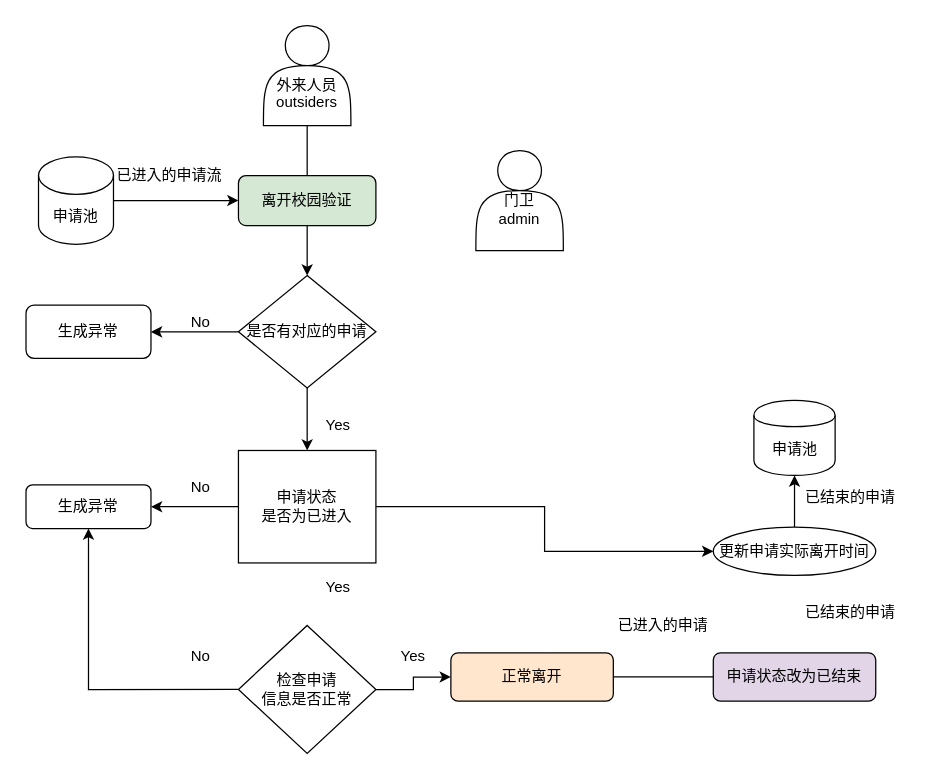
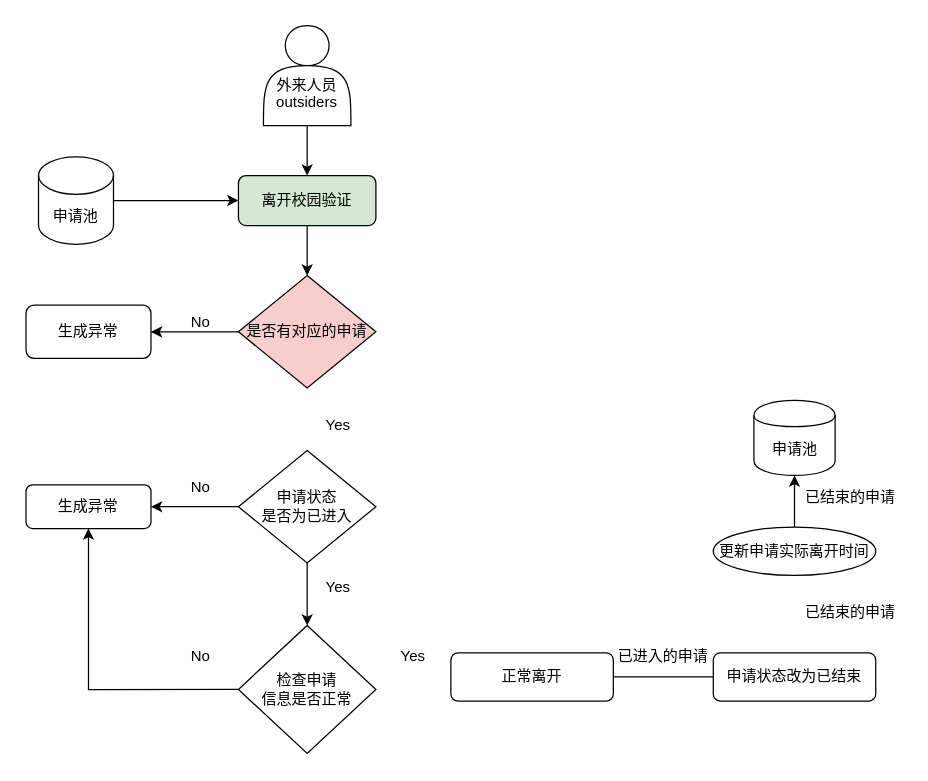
(307, 169) -> (307, 166)
(169, 176) -> none
(519, 201) -> none
(307, 332) -> (307, 332)
(307, 415) -> none
(307, 507) -> (307, 507)
(544, 525) -> (307, 590)
(663, 626) -> (663, 657)
(532, 677) -> (532, 677)
(794, 677) -> (794, 677)
(413, 688) -> none
